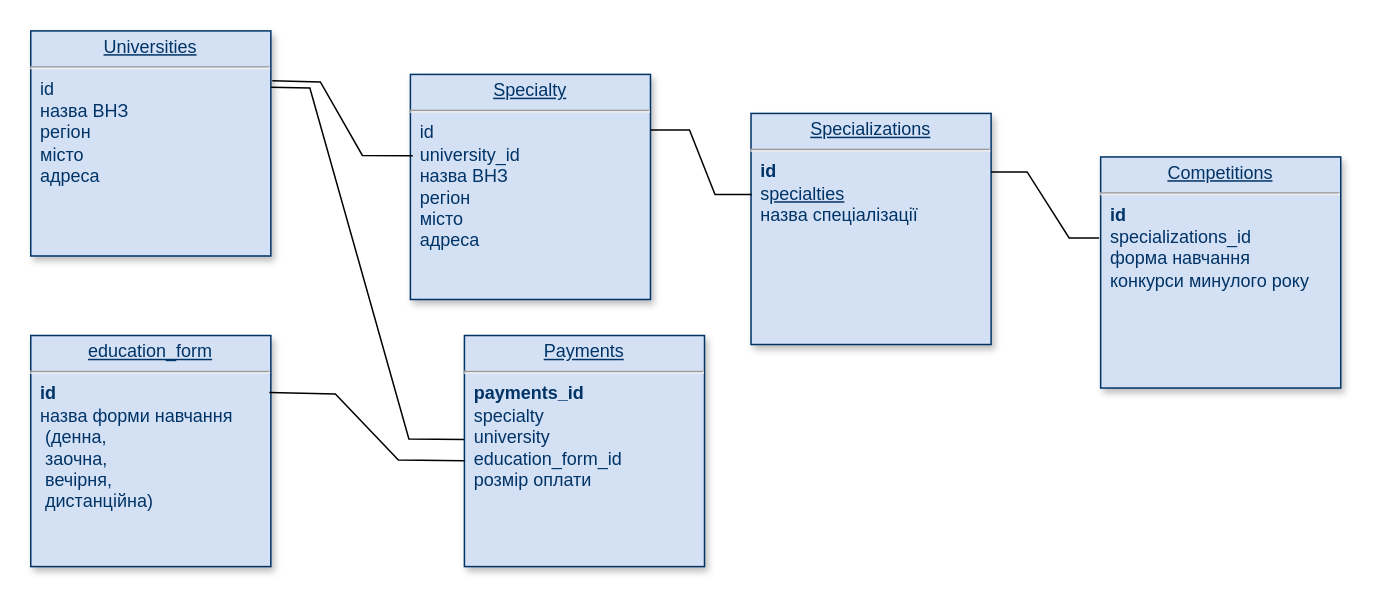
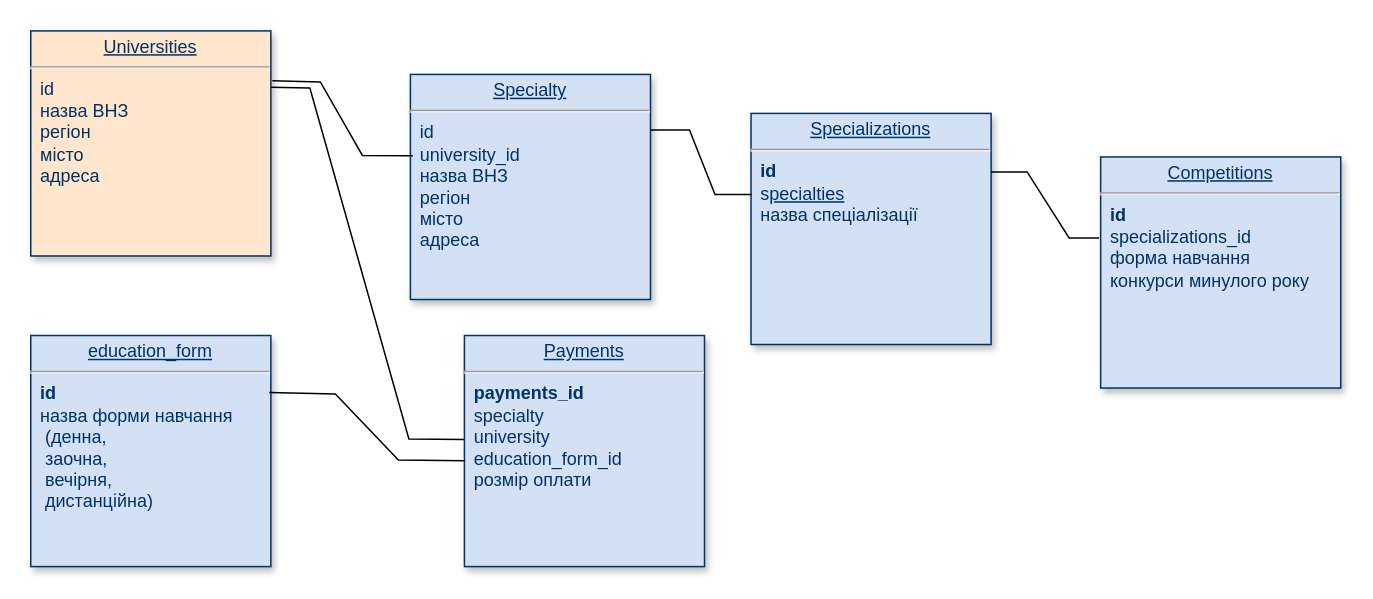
(151, 143) -> (151, 143)
